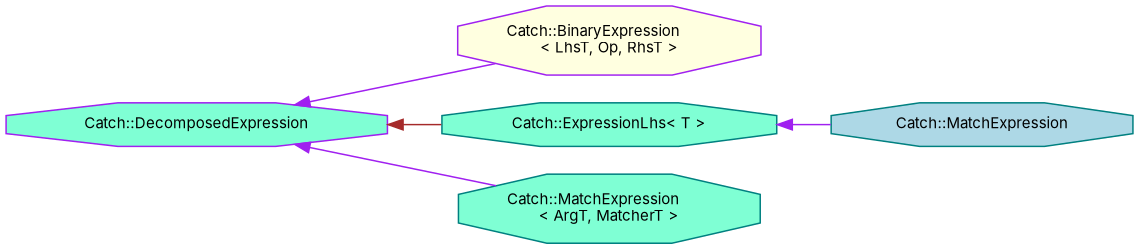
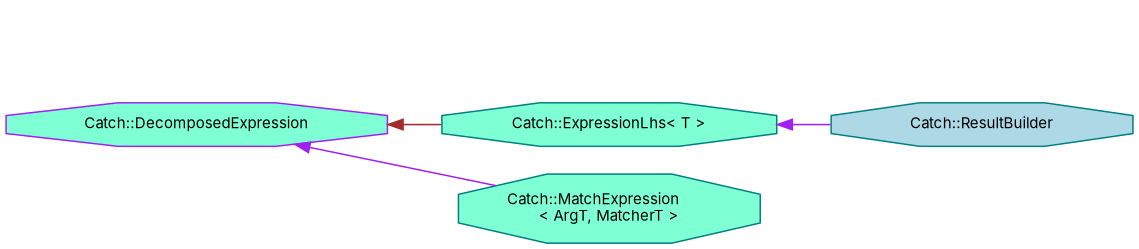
(609, 41) -> none
(982, 125) -> (982, 125)
